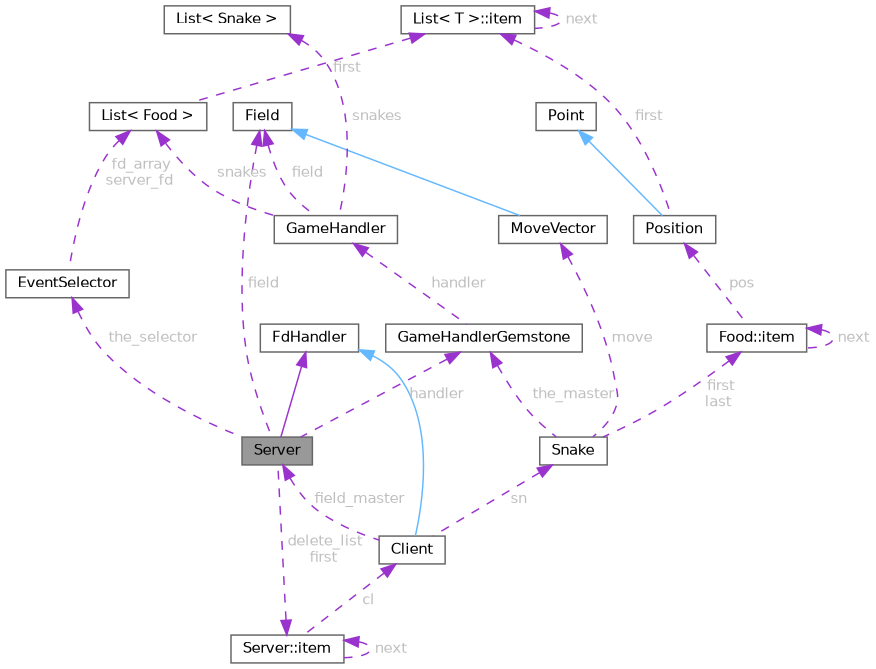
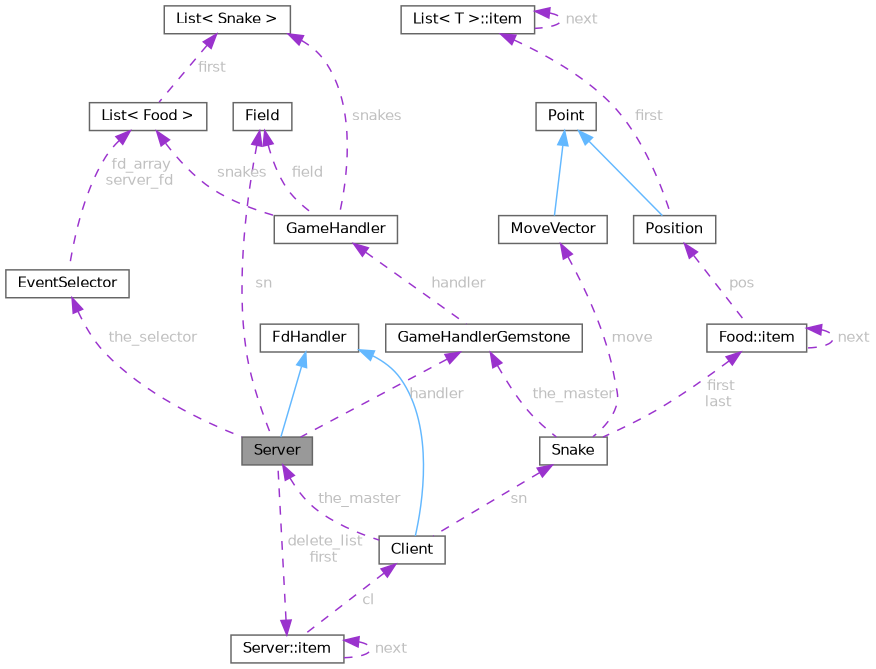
(301, 70) -> (183, 74)
(413, 175) -> (559, 181)
(262, 284) -> (262, 284)
(291, 402) -> (291, 402)
(357, 499) -> (357, 499)
